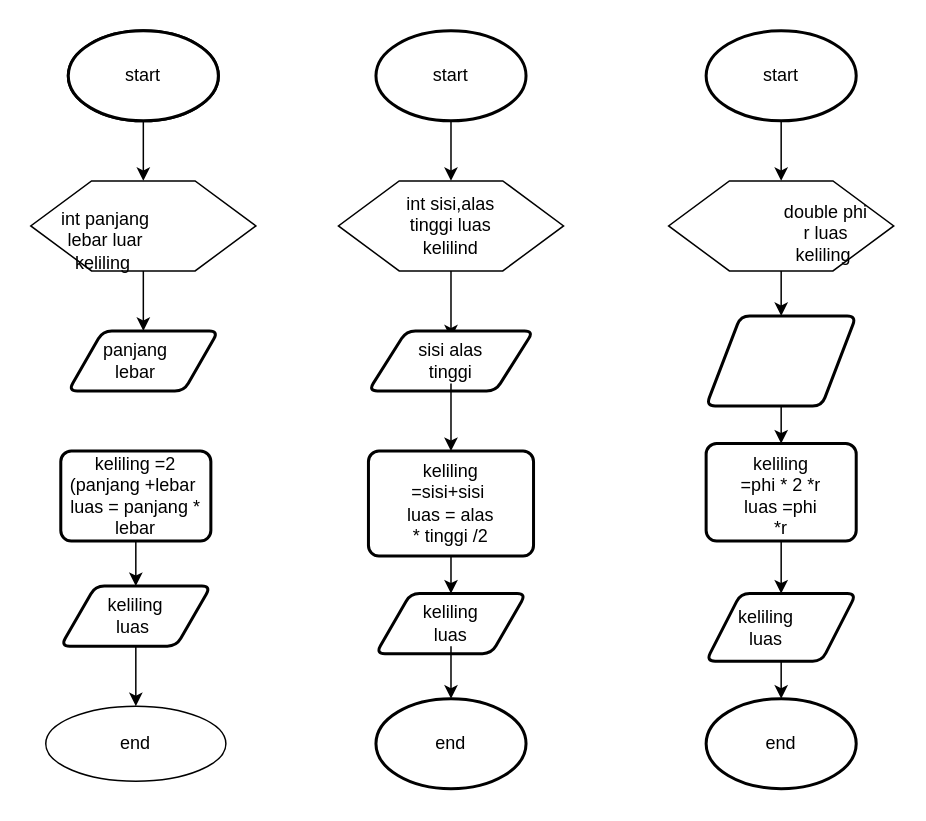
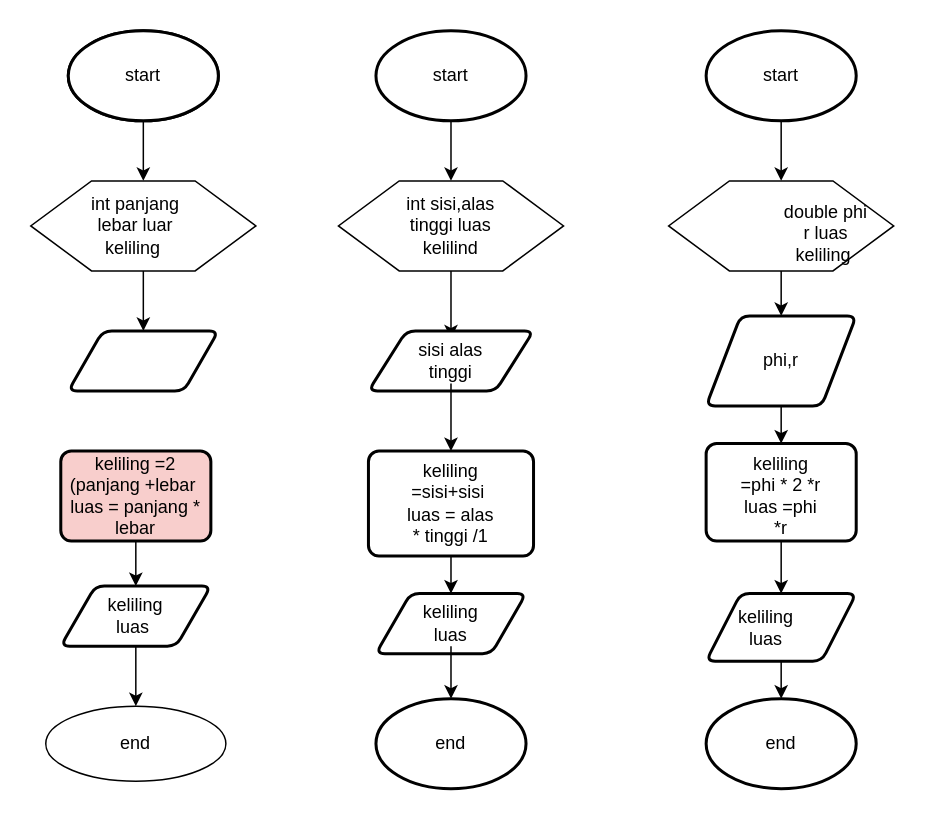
(106, 241) -> (136, 226)
(136, 361) -> none
none -> (781, 361)
(136, 496) -> (136, 496)
(451, 503) -> (451, 503)
